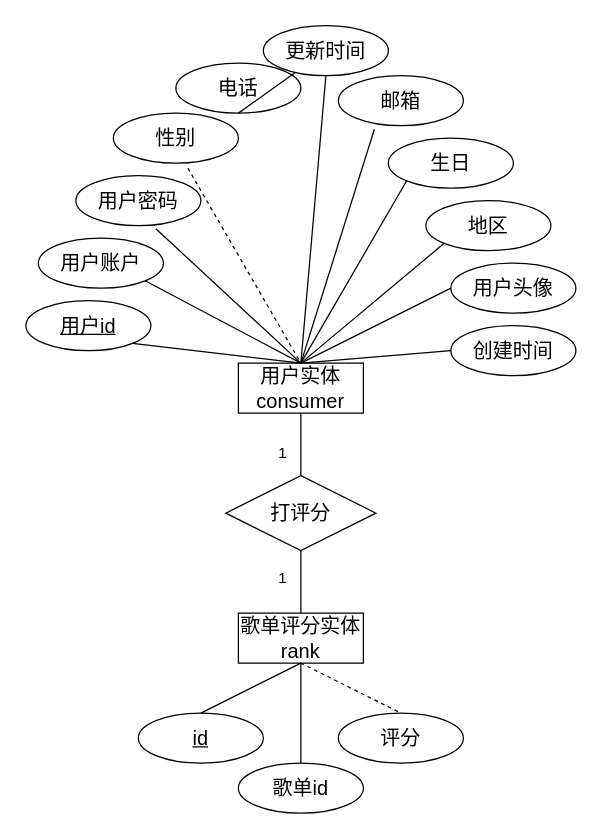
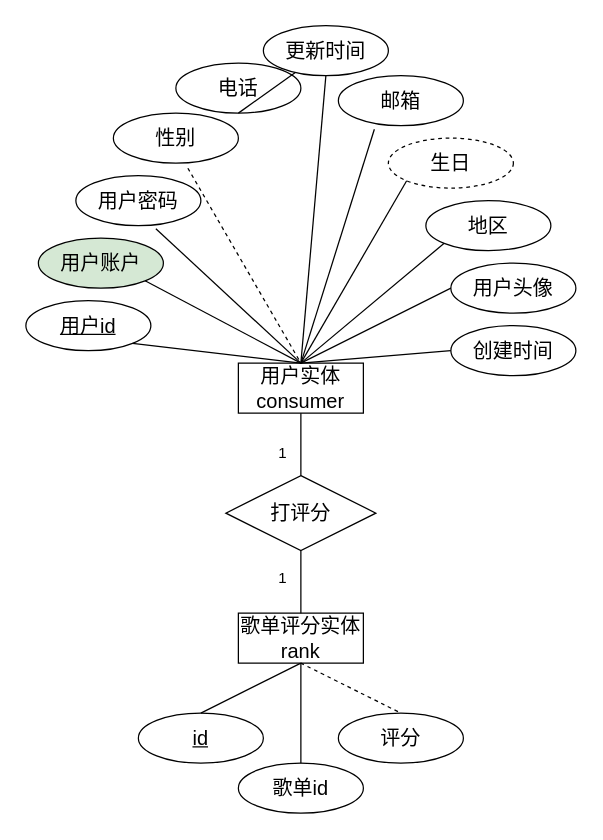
(451, 163) -> (451, 163)
(101, 263) -> (101, 263)
